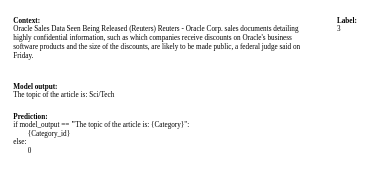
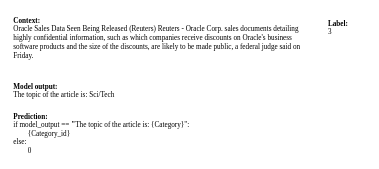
(351, 24) -> (342, 27)
